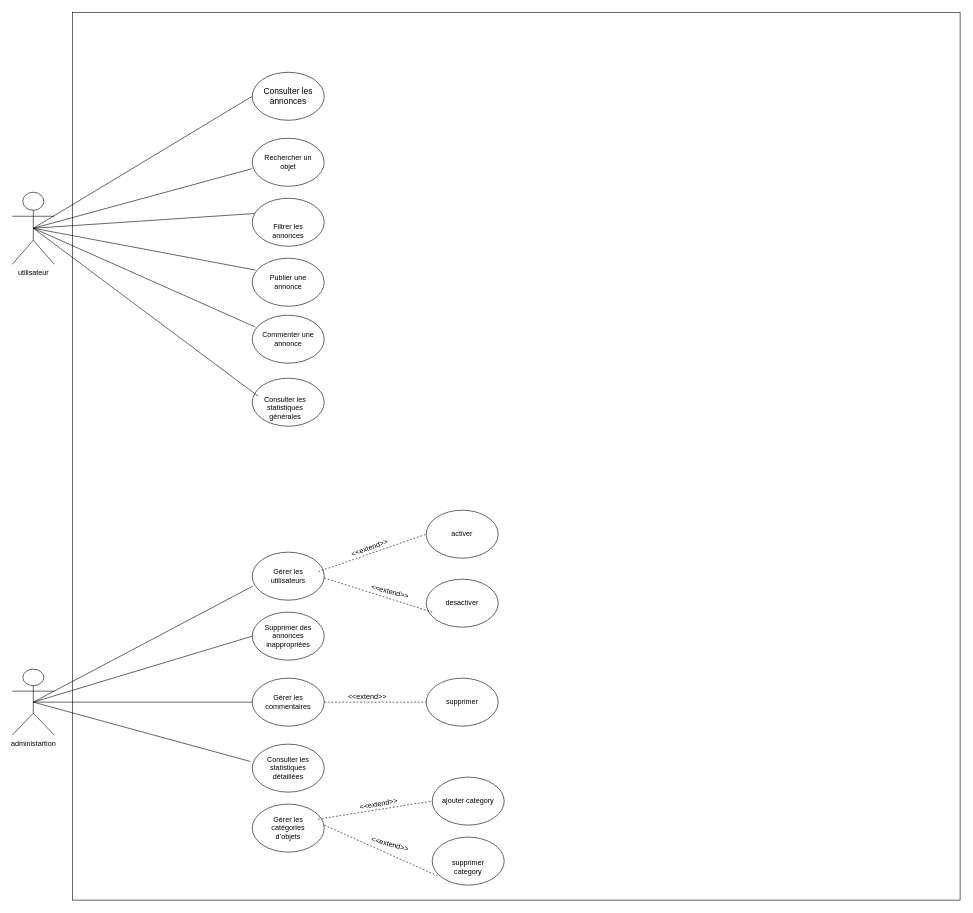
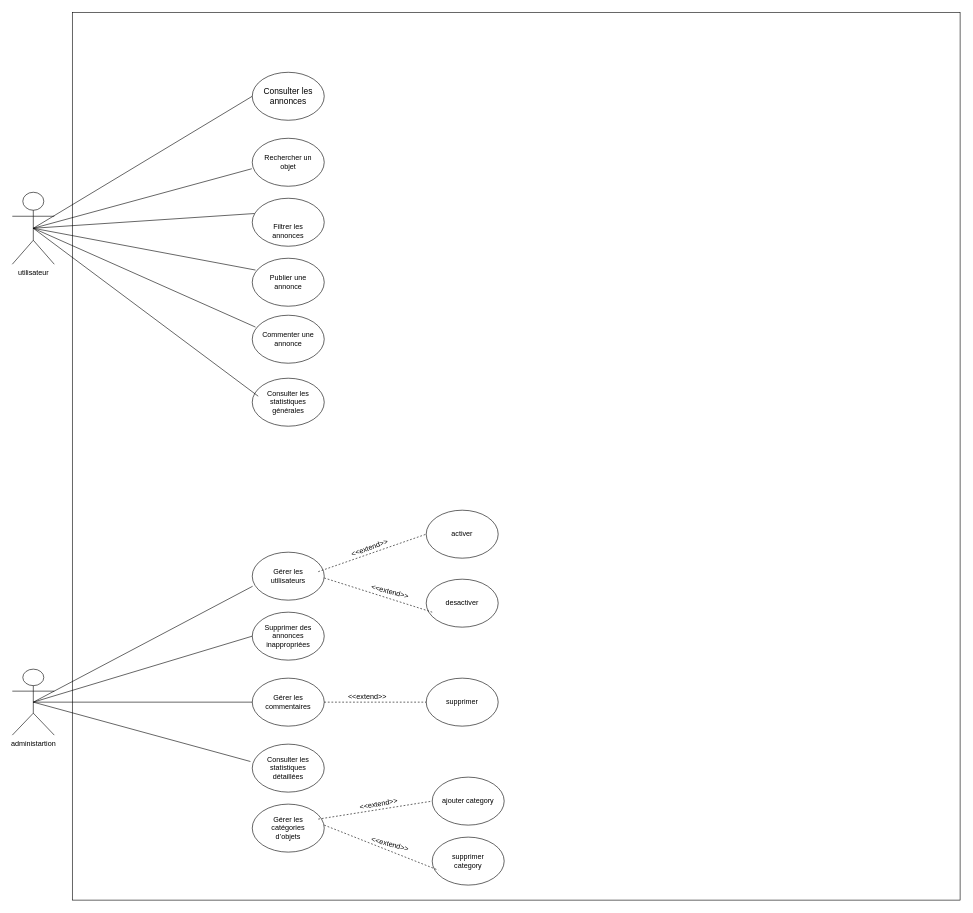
(285, 408) -> (288, 402)
(468, 867) -> (468, 861)
